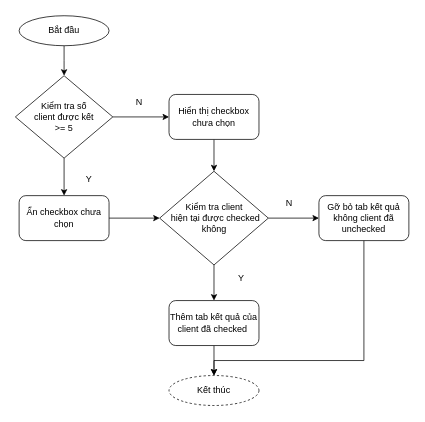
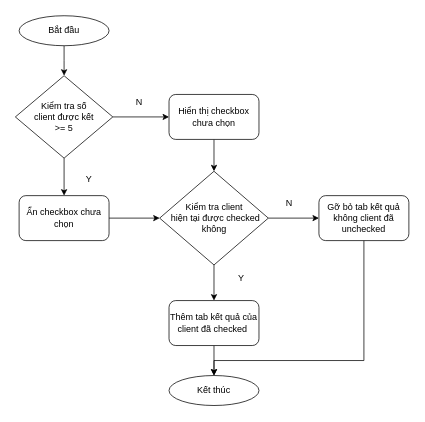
(214, 390) -> (214, 390)
